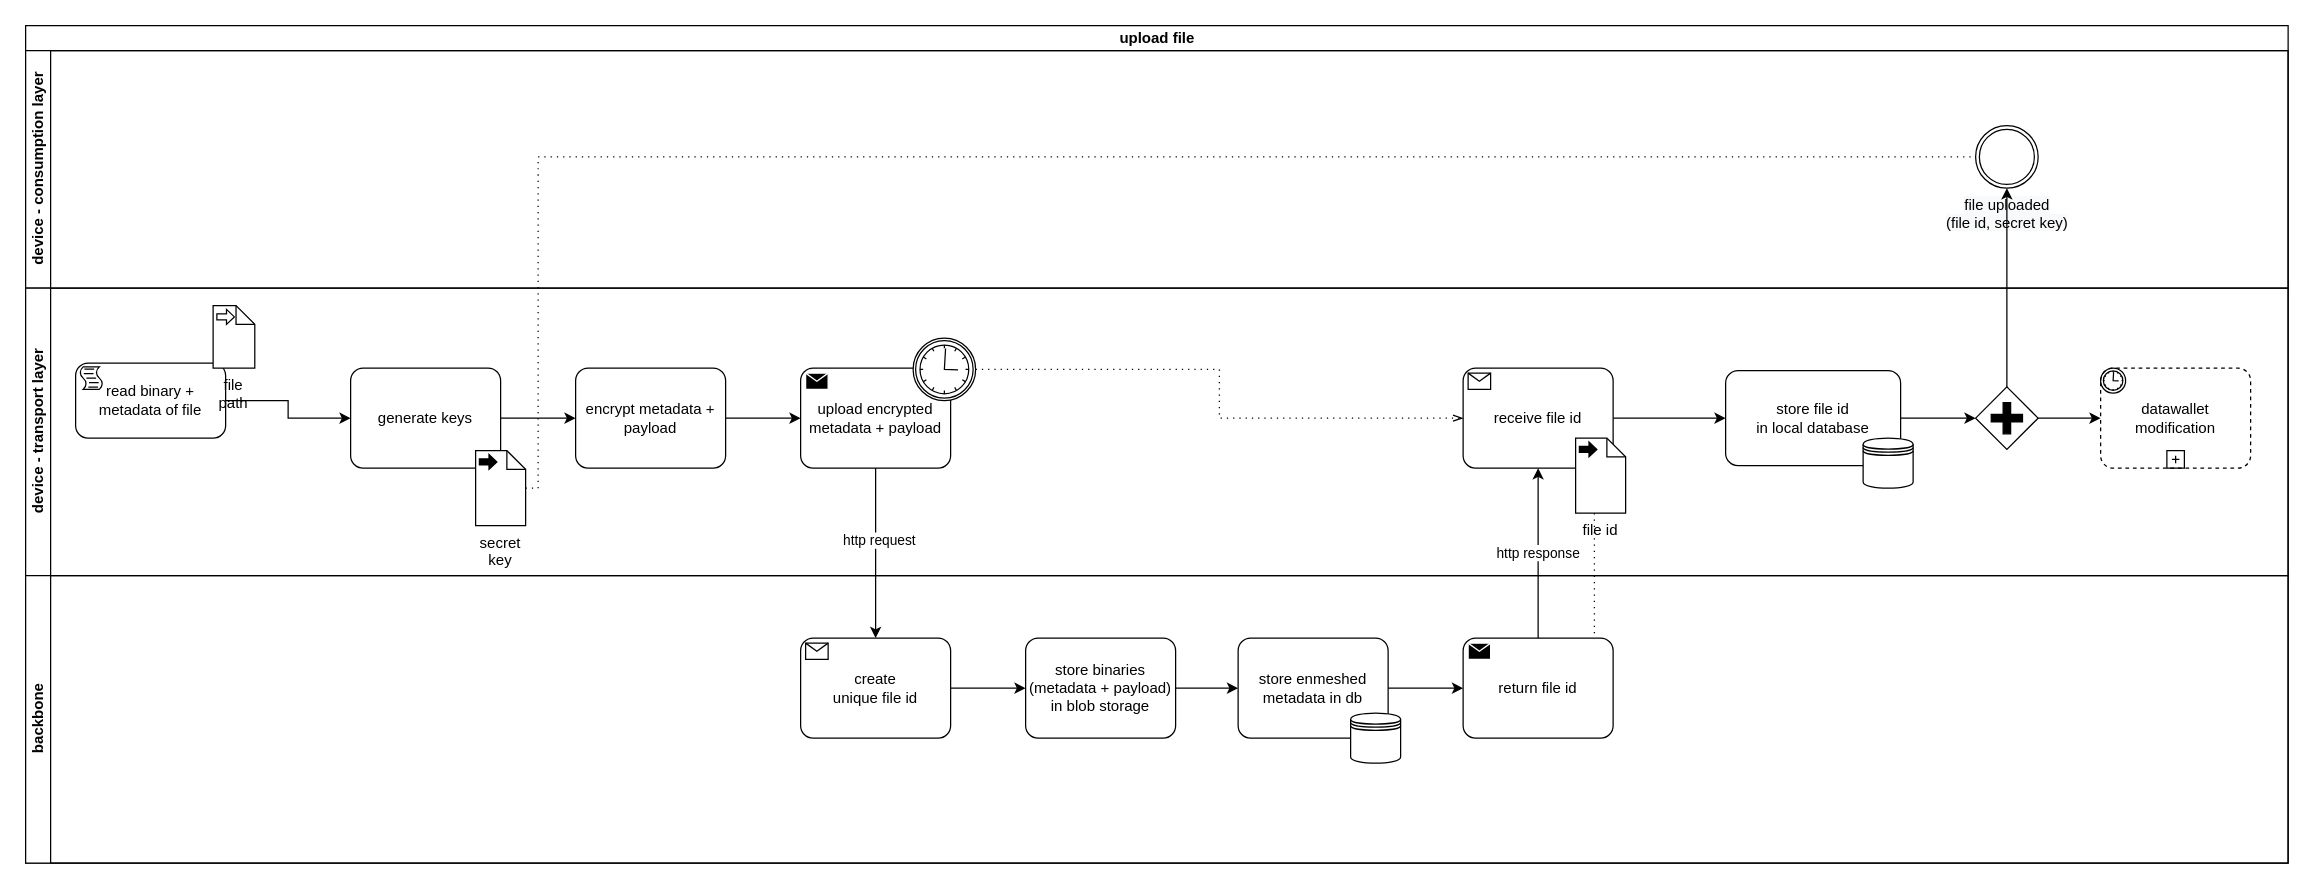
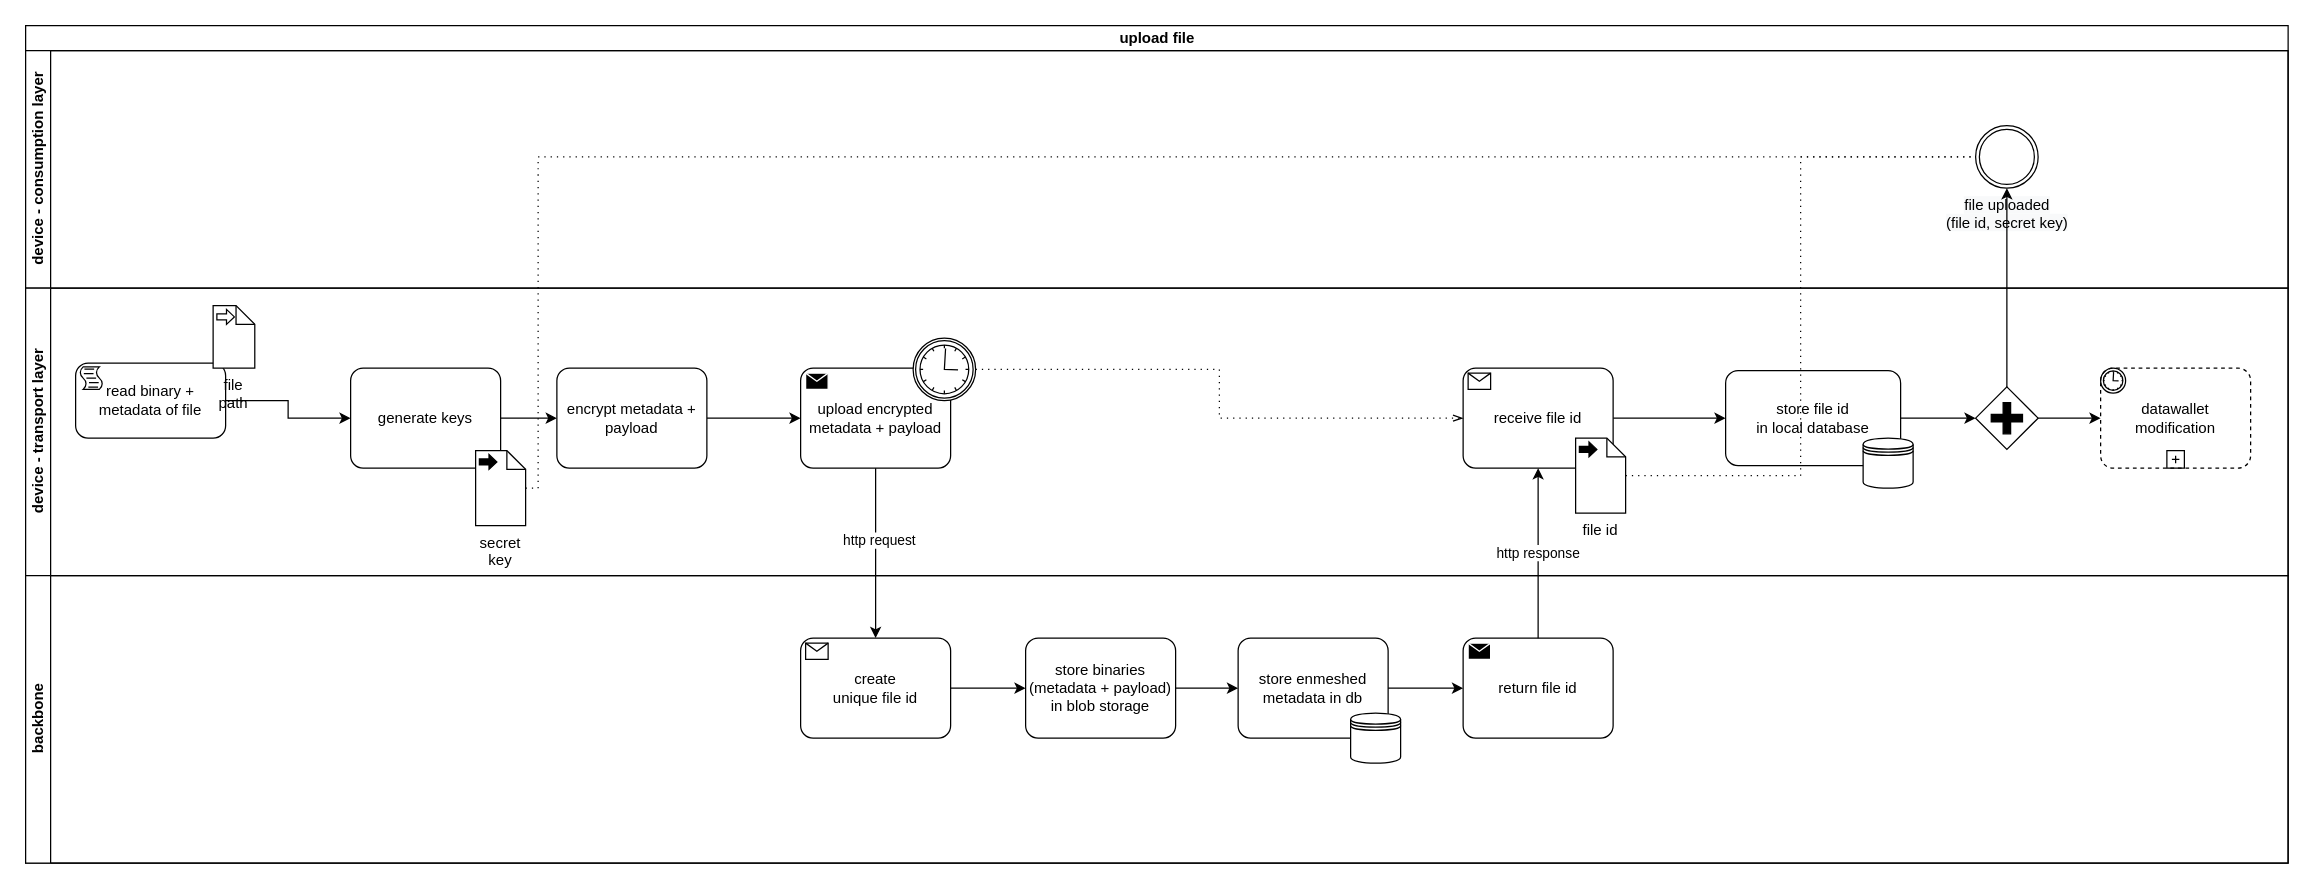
(651, 418) -> (632, 418)
(1594, 584) -> (1746, 476)
